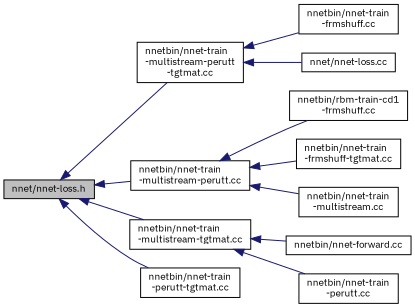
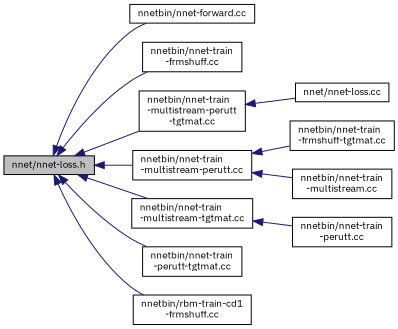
(276, 39) -> (101, 105)
(268, 137) -> (93, 246)
(273, 240) -> (91, 76)
